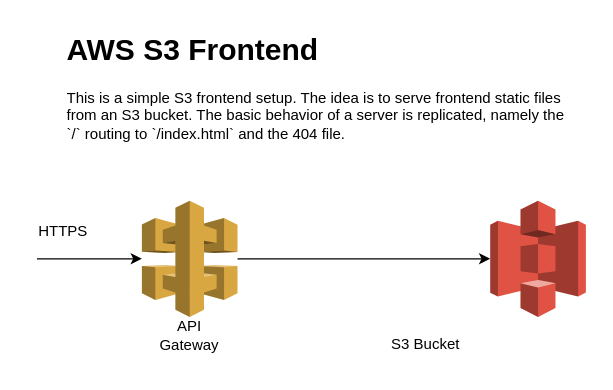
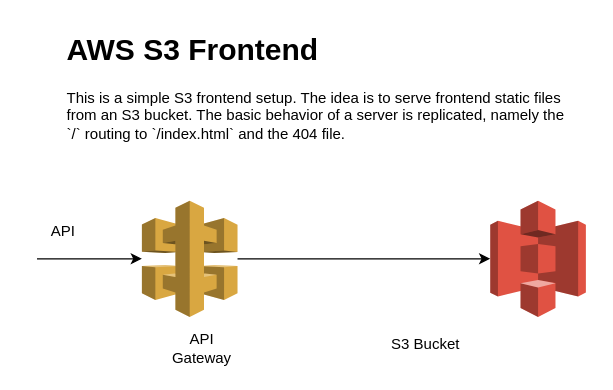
(63, 232) -> (63, 232)
(189, 336) -> (202, 348)
